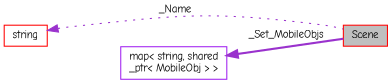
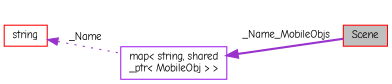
(201, 16) -> (89, 47)
(285, 35) -> (285, 35)
